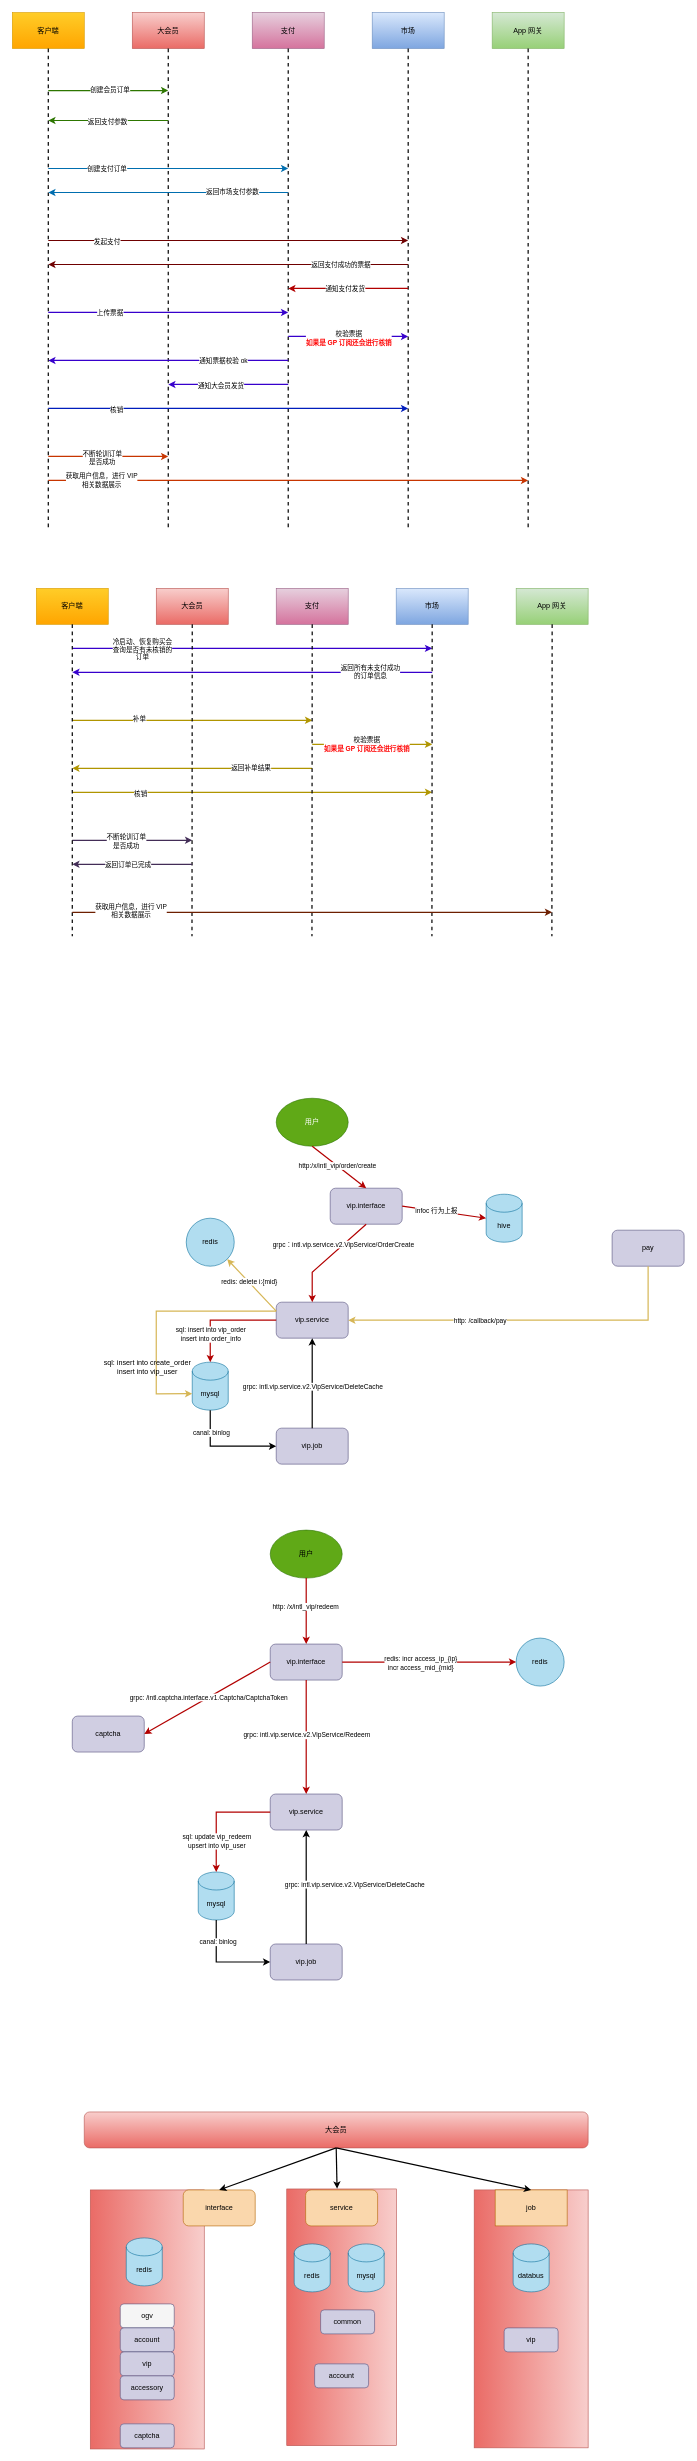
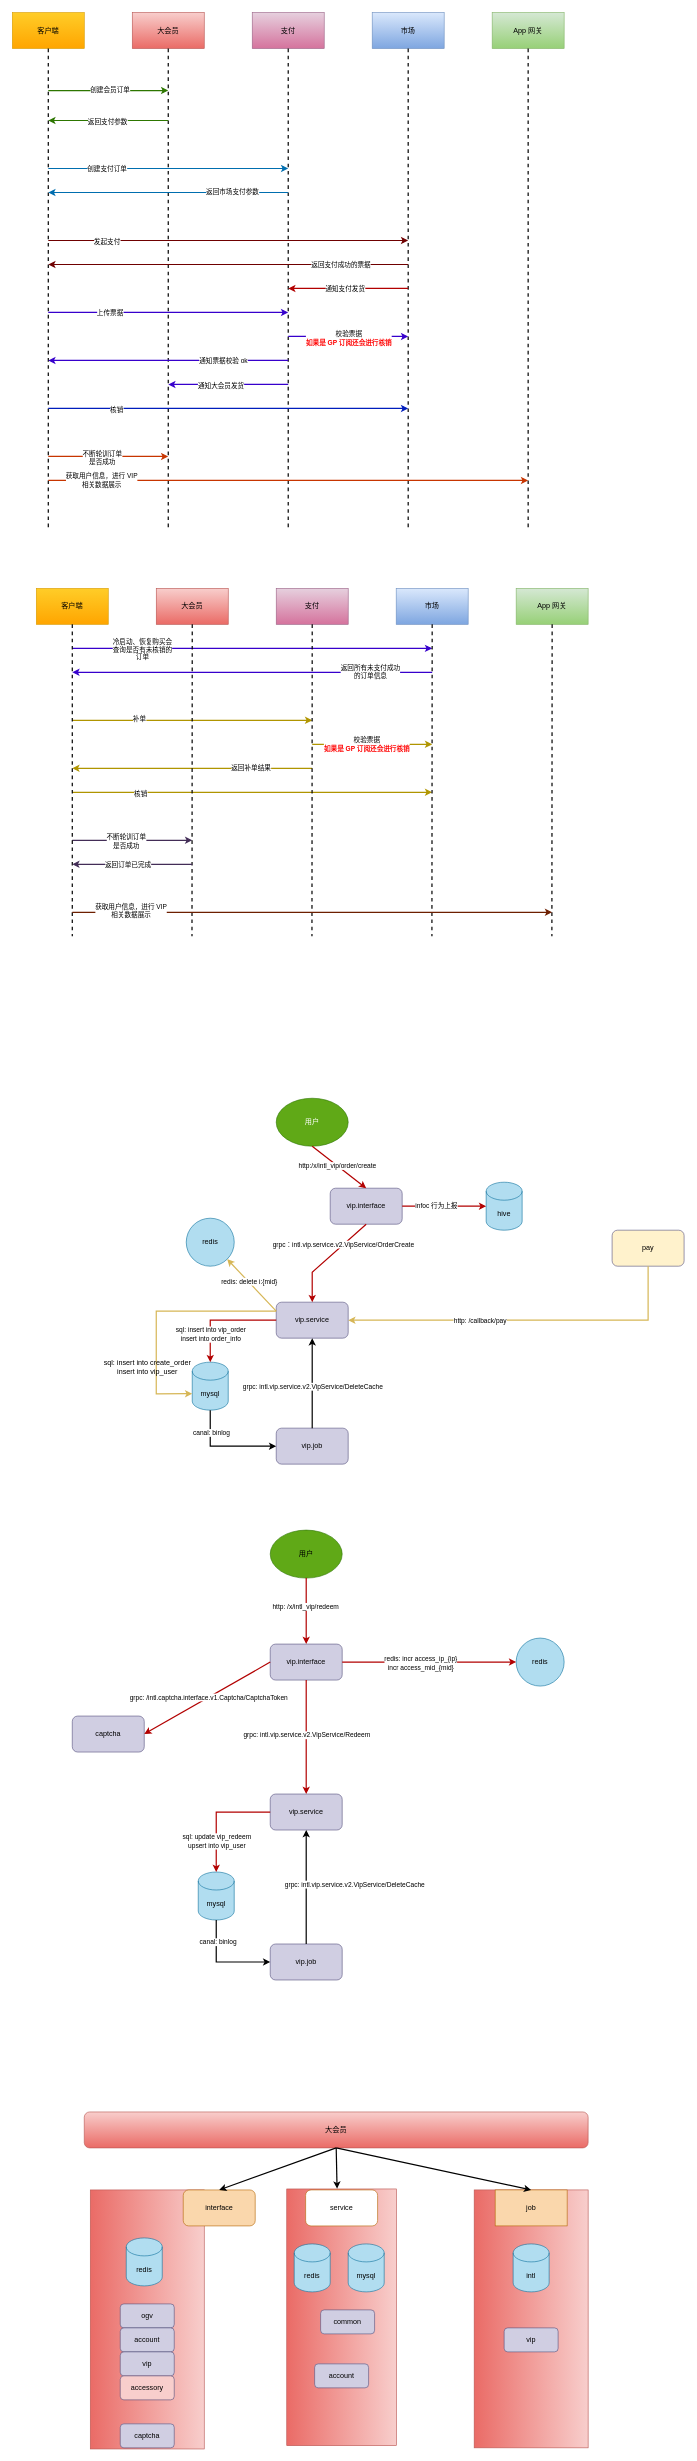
(504, 1218) -> (504, 1206)
(648, 1248) -> (648, 1248)
(342, 2208) -> (342, 2208)
(531, 2276) -> (531, 2276)
(147, 2316) -> (147, 2316)
(147, 2388) -> (147, 2388)
